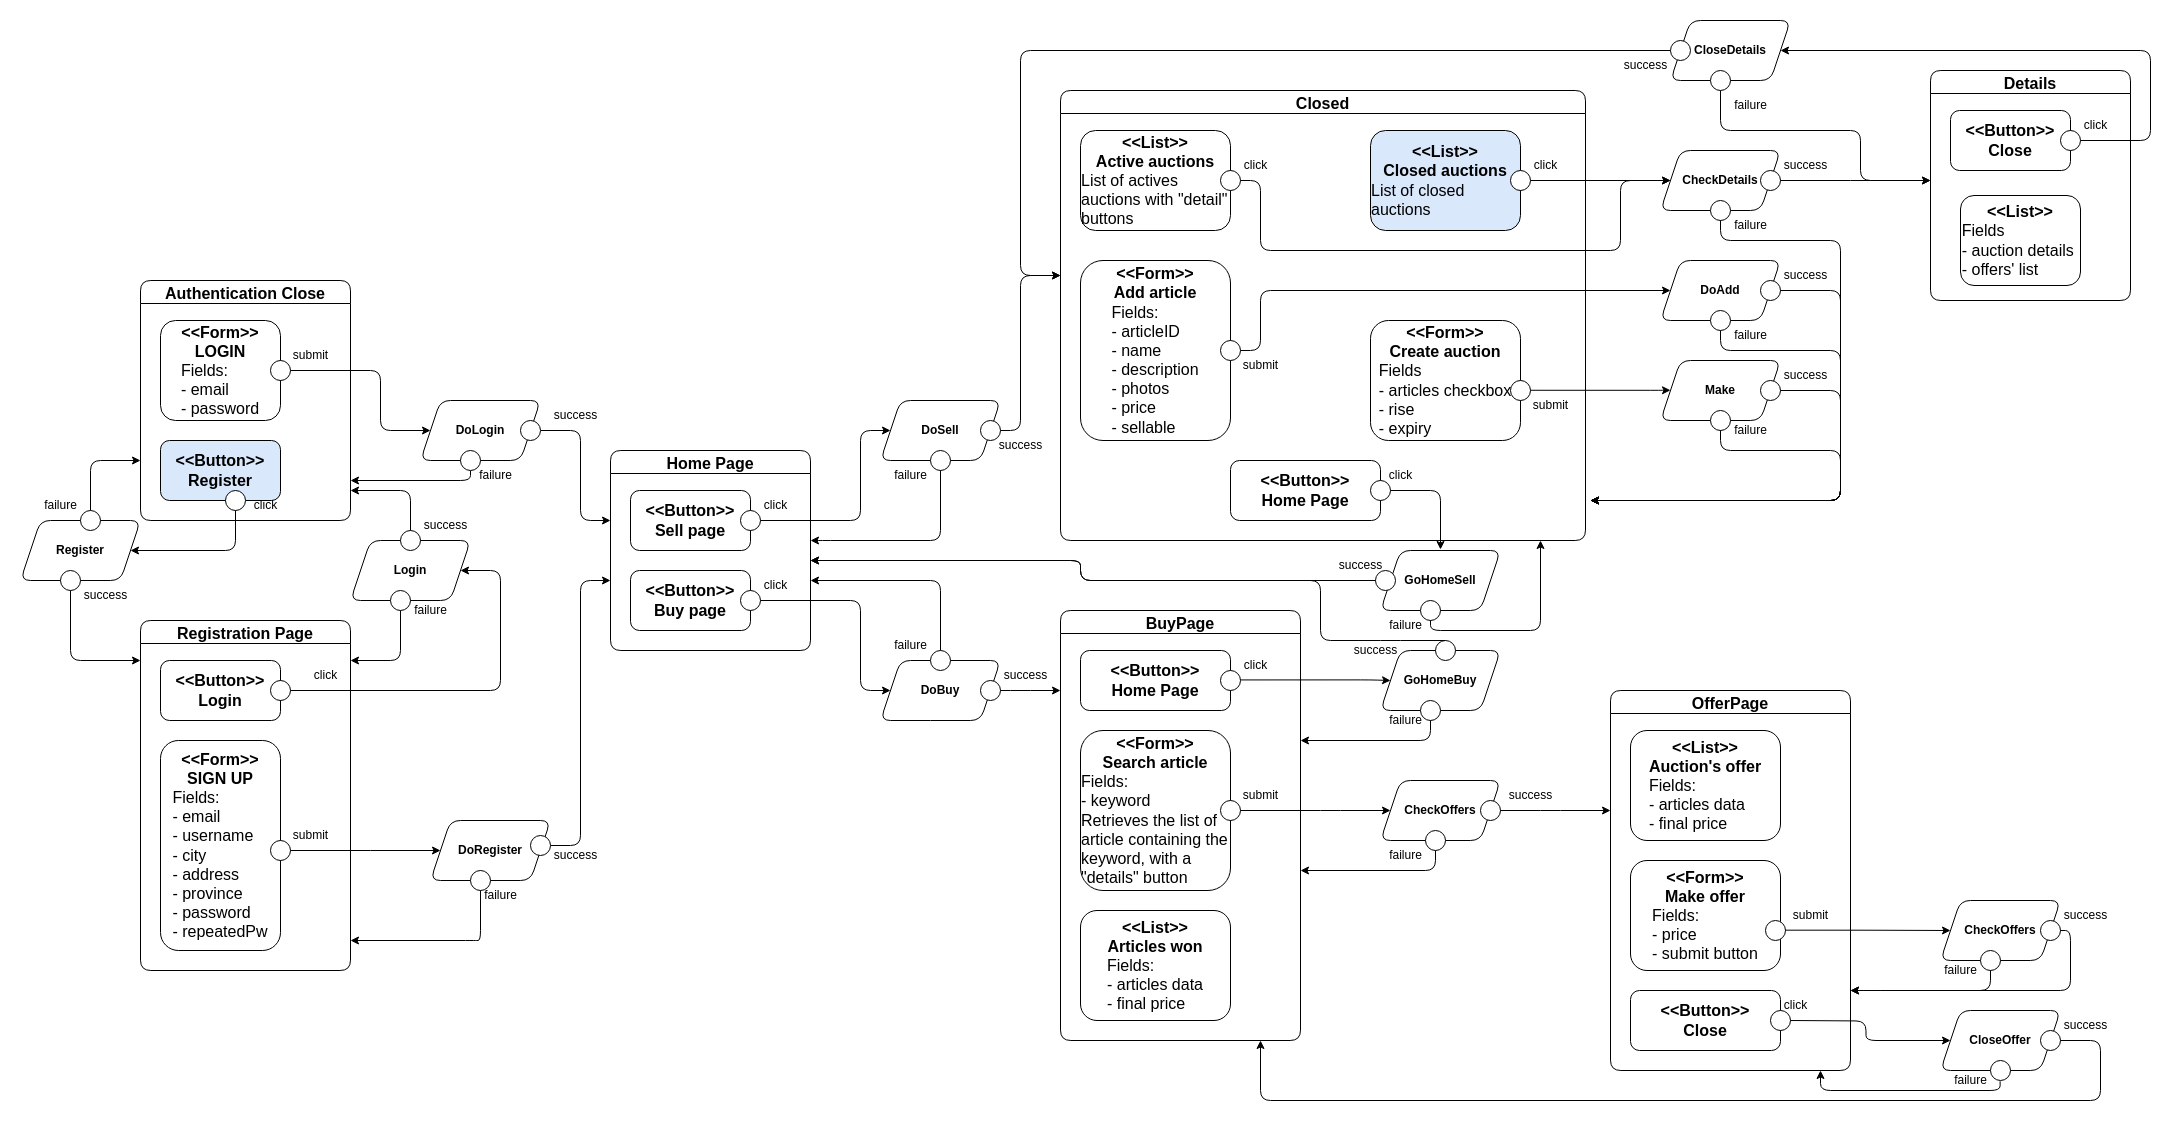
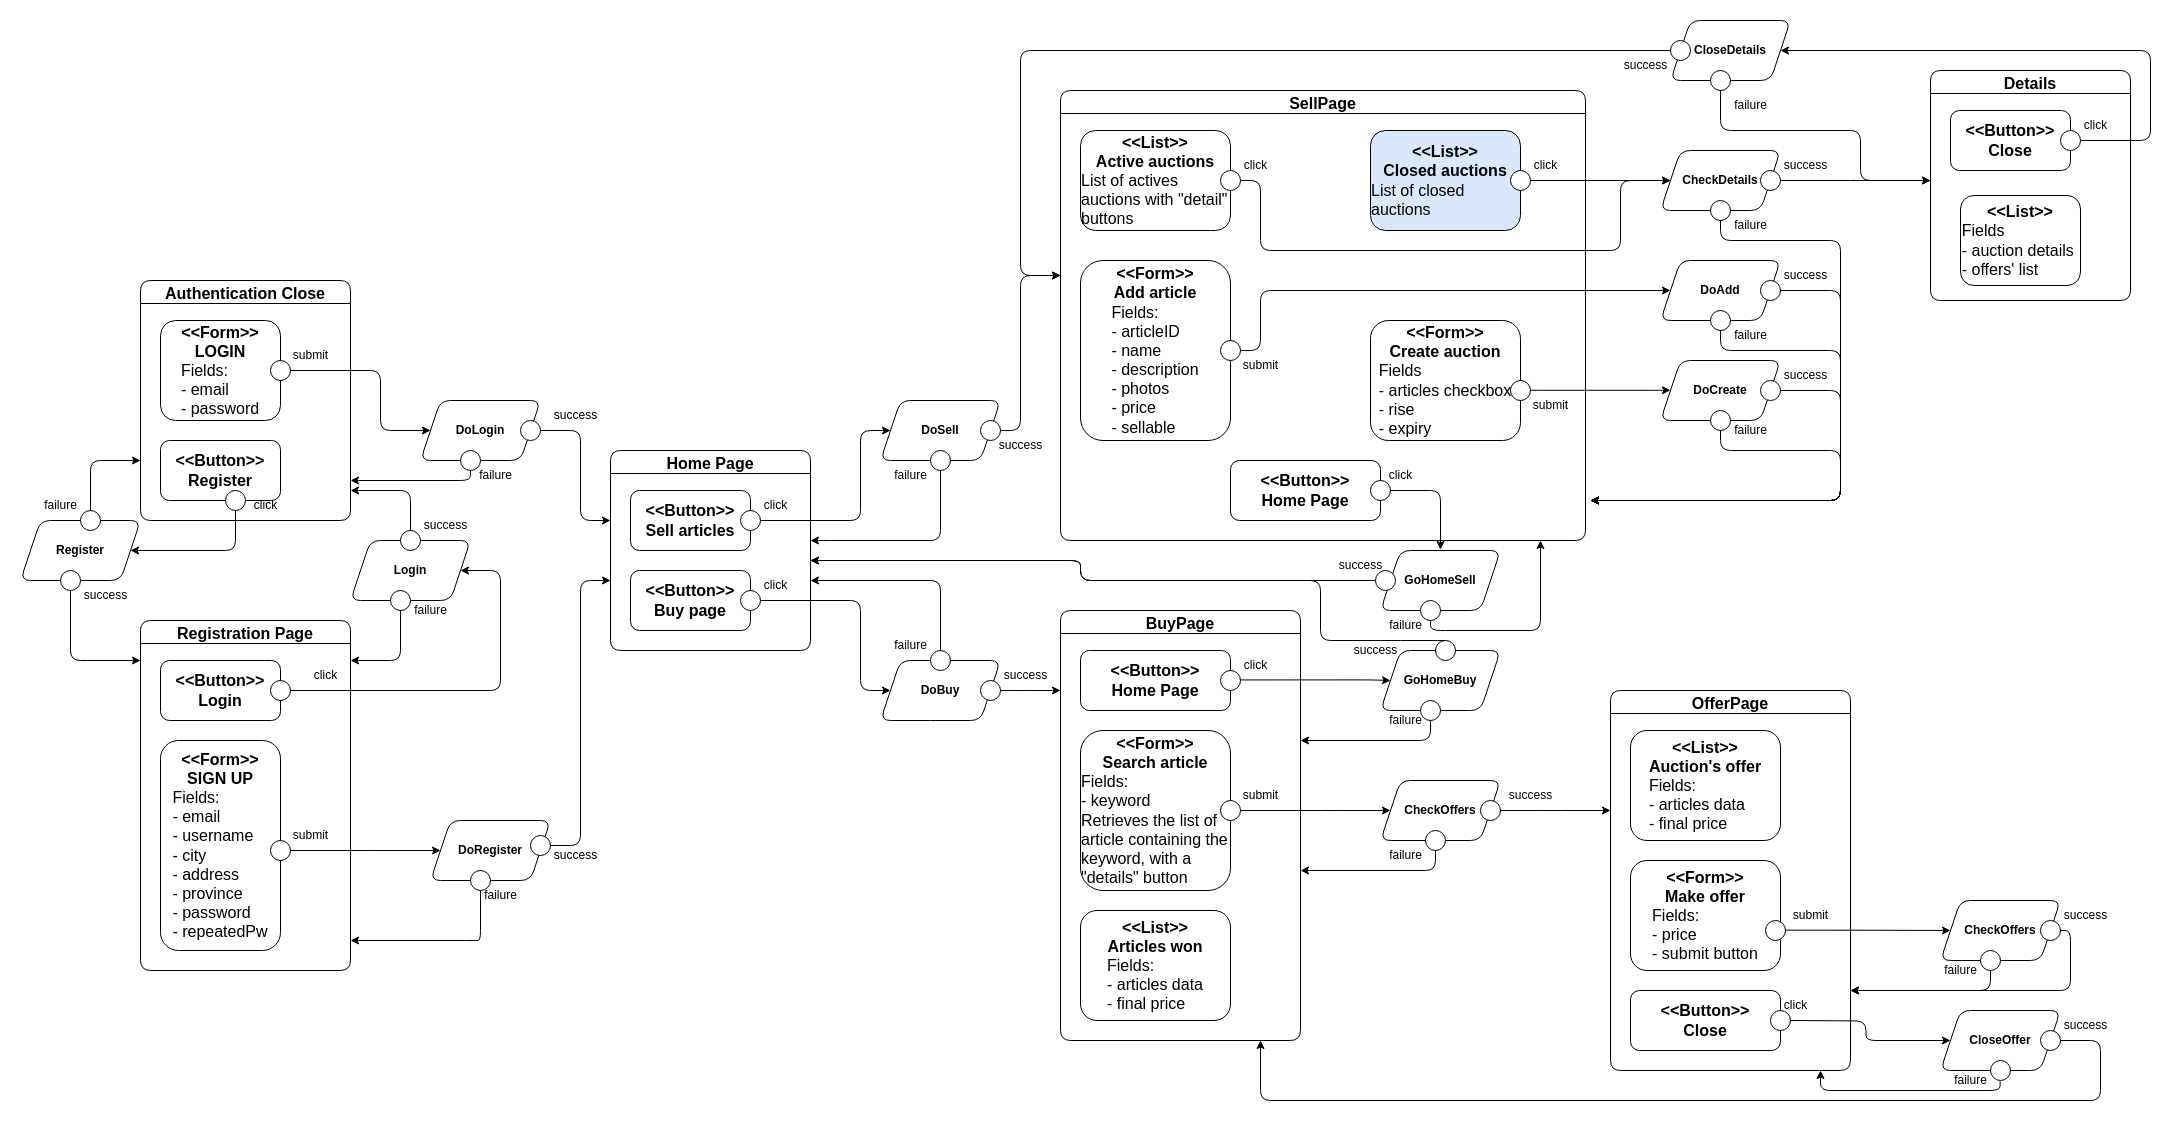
(1323, 103) -> (1323, 103)
(1721, 391) -> (1721, 391)
(221, 471) -> (221, 471)
(691, 521) -> (691, 521)
